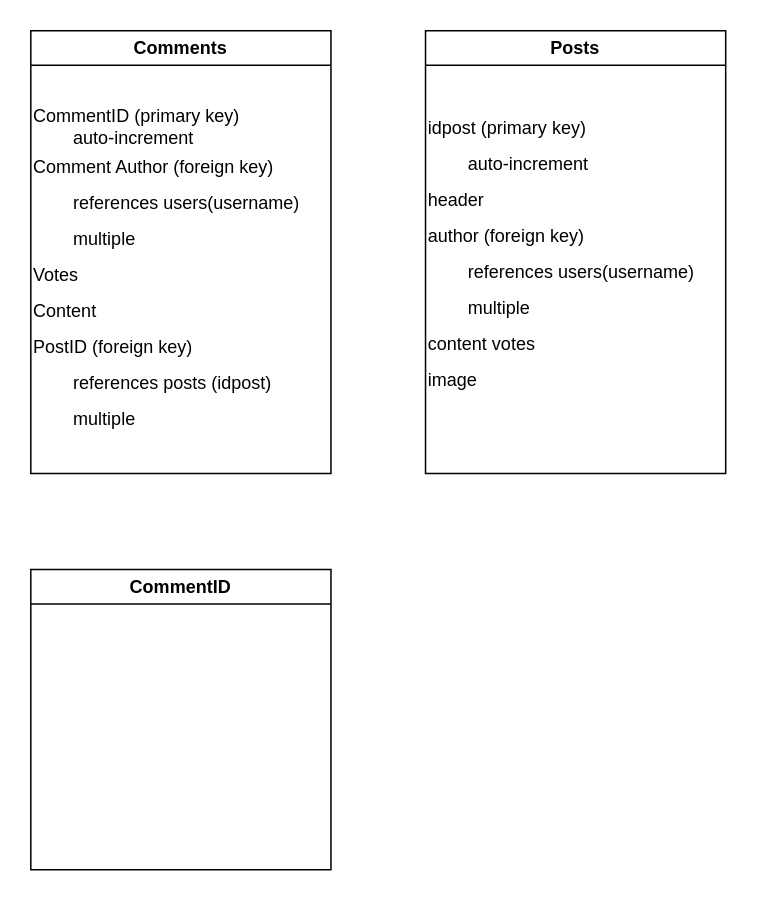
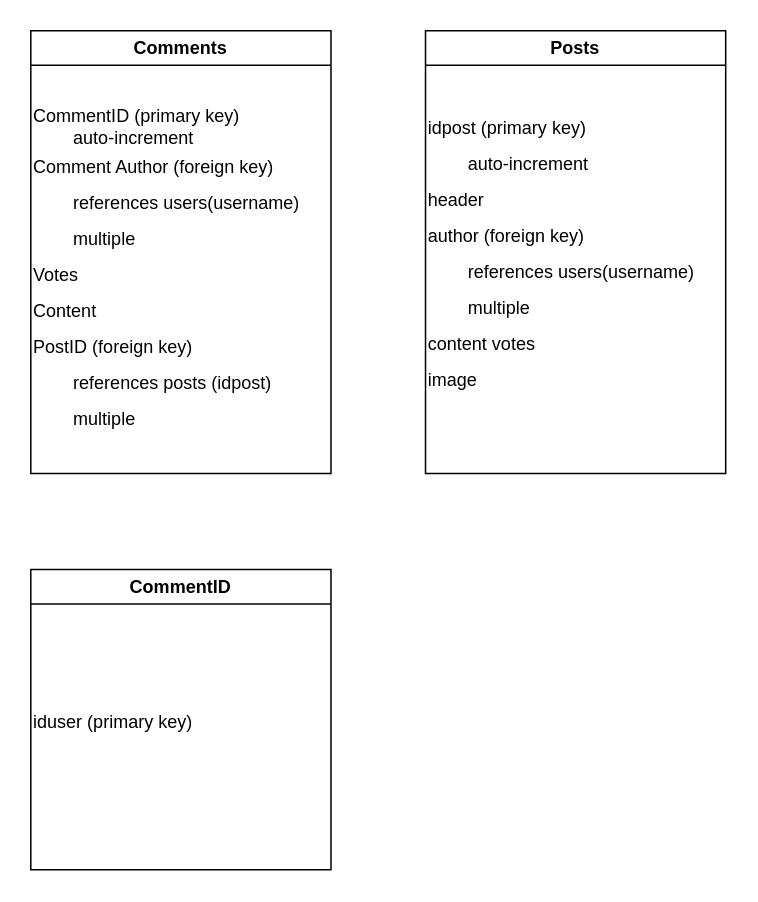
none -> (181, 738)
